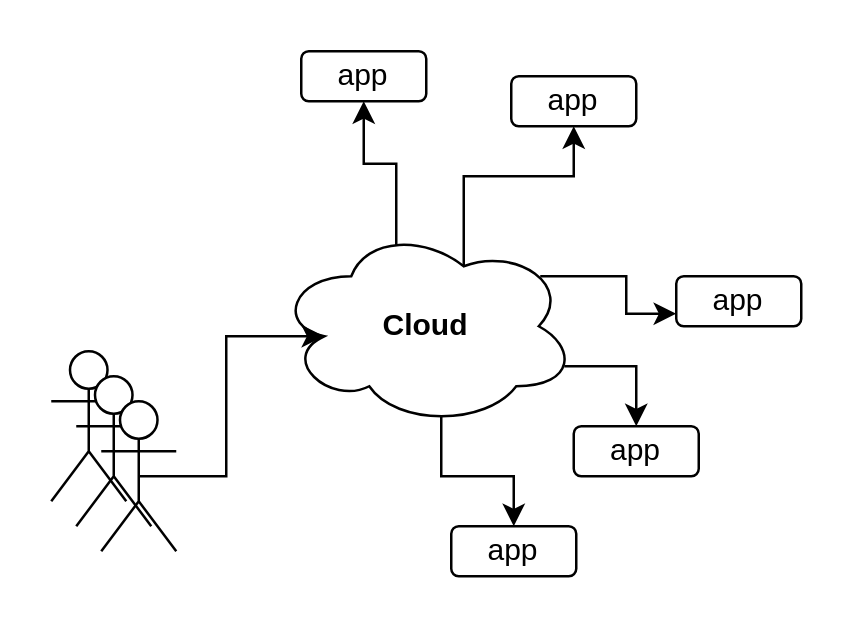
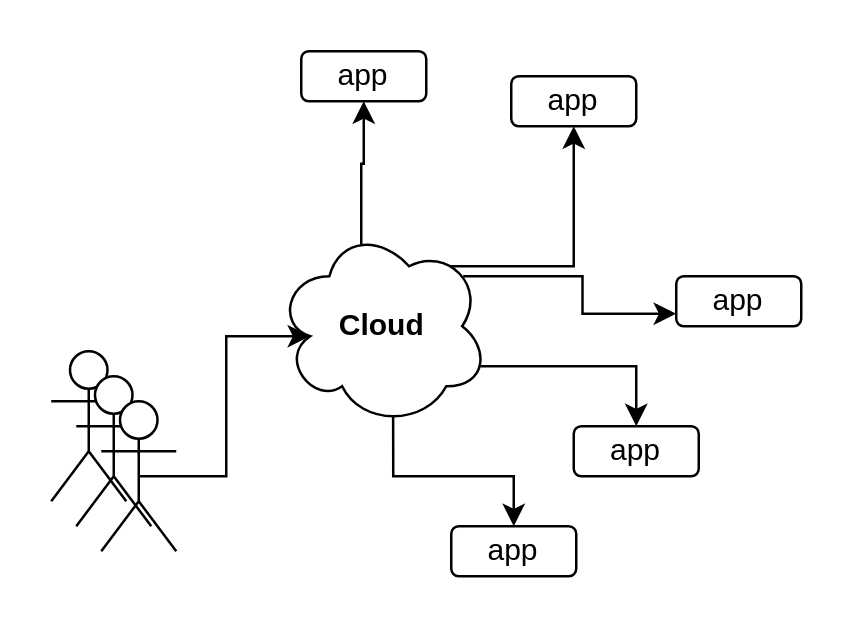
(426, 326) -> (383, 326)
